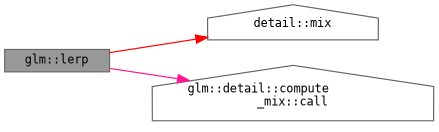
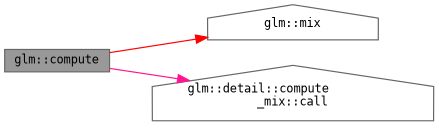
(293, 24) -> (293, 24)
(57, 61) -> (57, 61)
